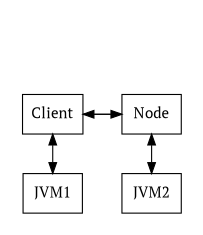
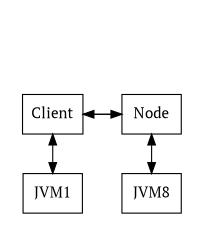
(152, 193) -> (152, 193)
